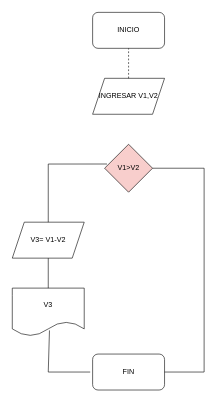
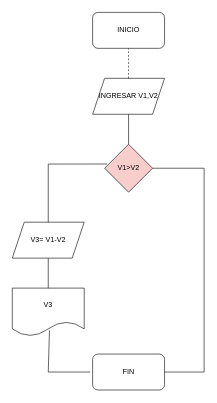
none -> (129, 129)
